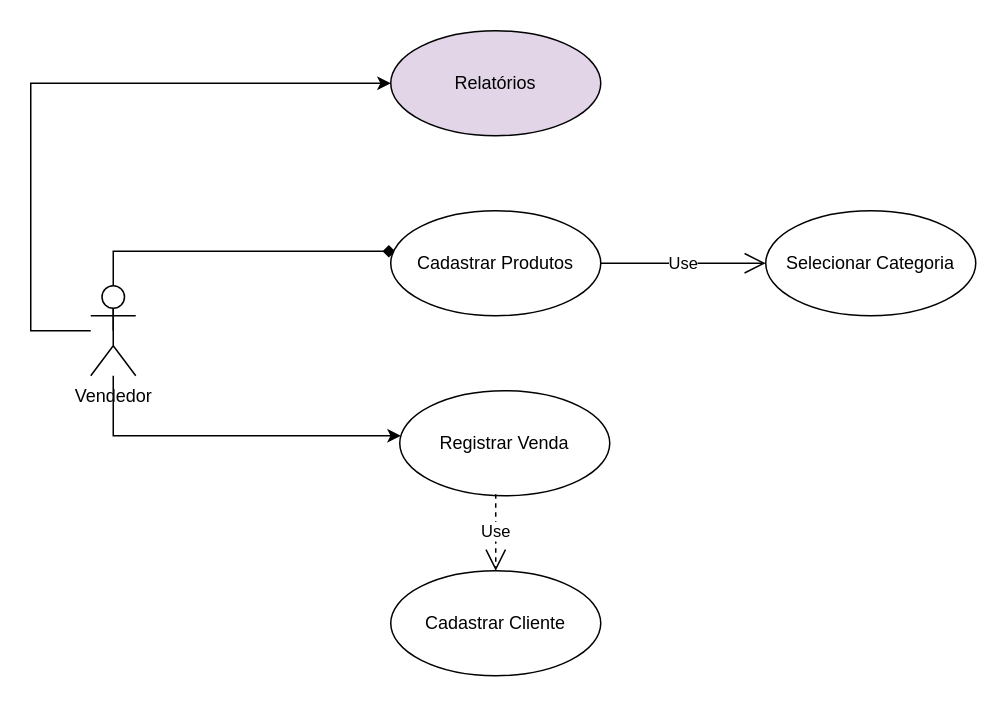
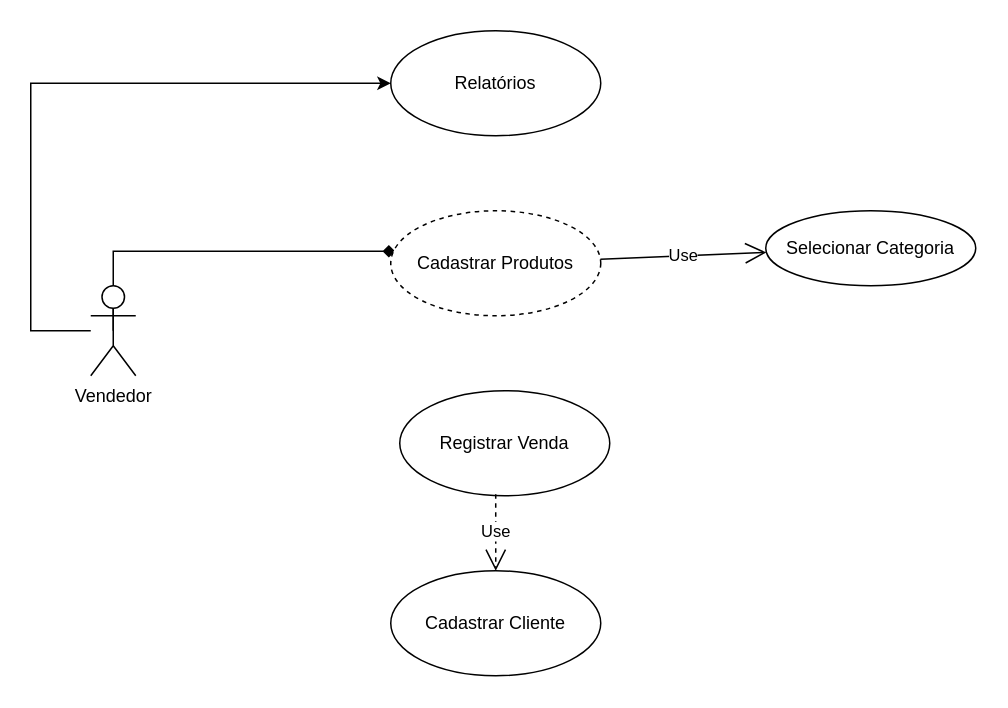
(496, 83) -> (496, 83)
(496, 263) -> (496, 263)
(871, 263) -> (871, 248)
(234, 436) -> none
